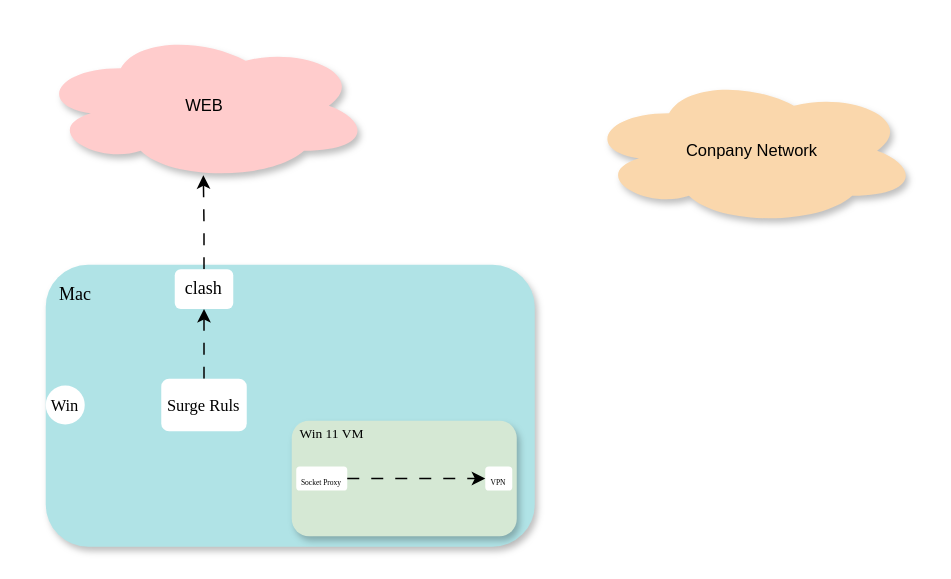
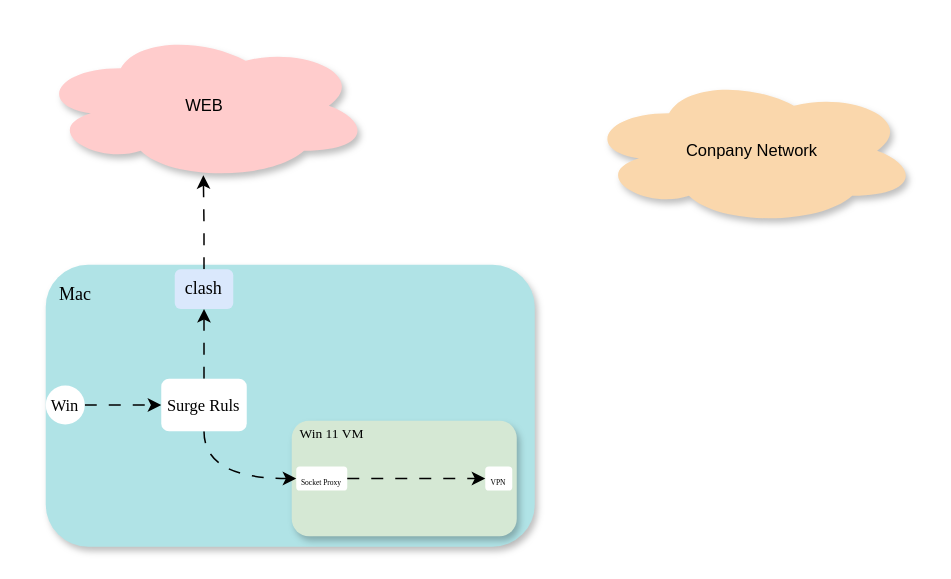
(204, 289) -> (204, 289)
none -> (142, 405)
none -> (214, 458)
